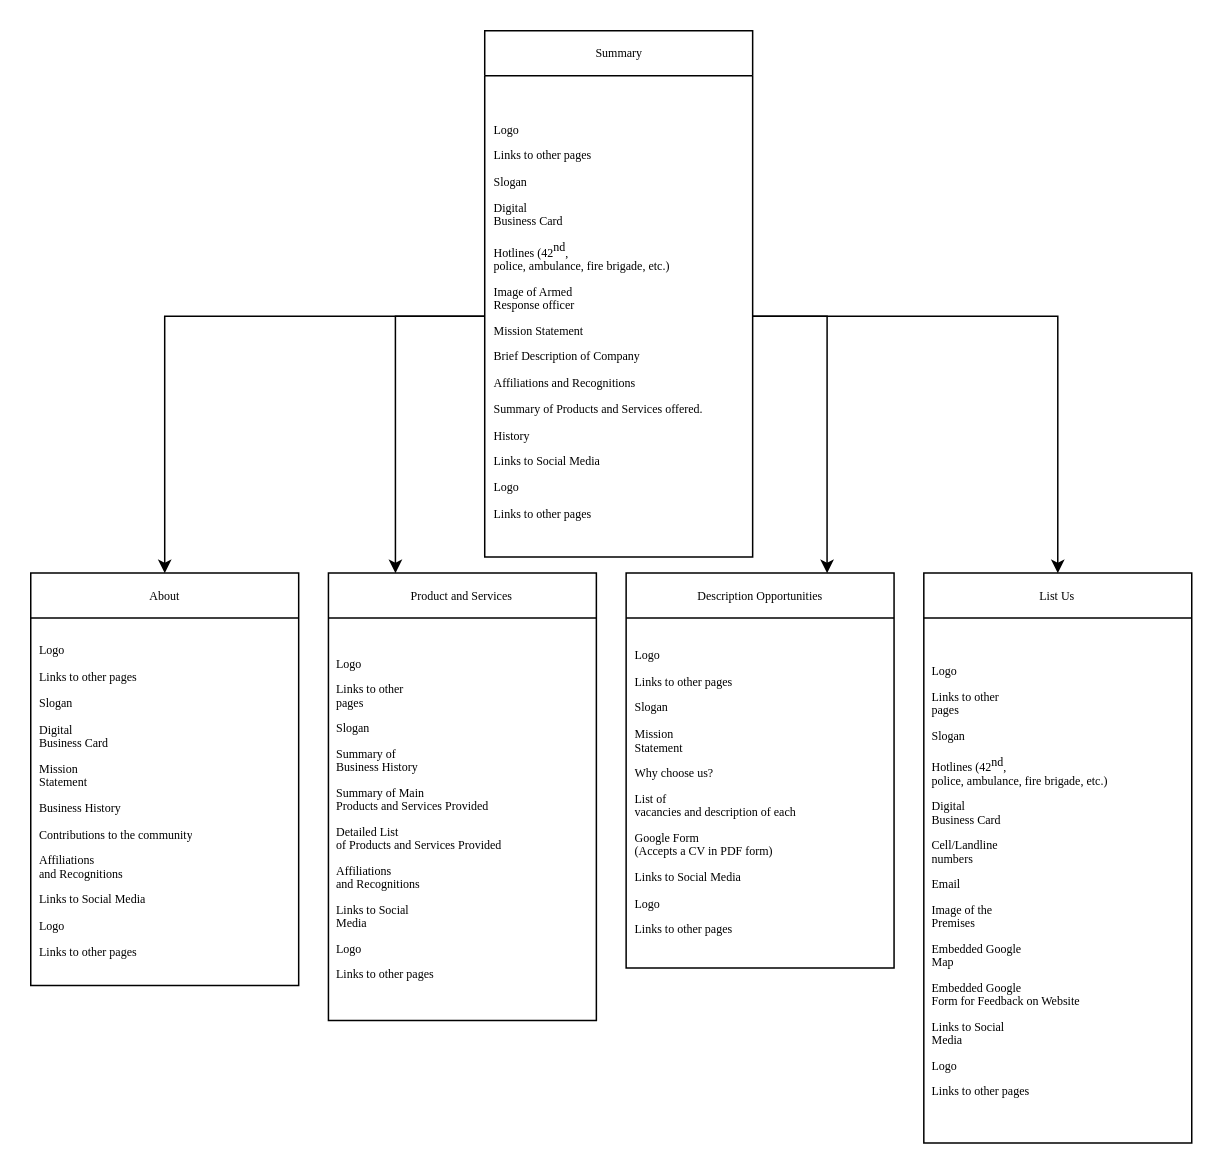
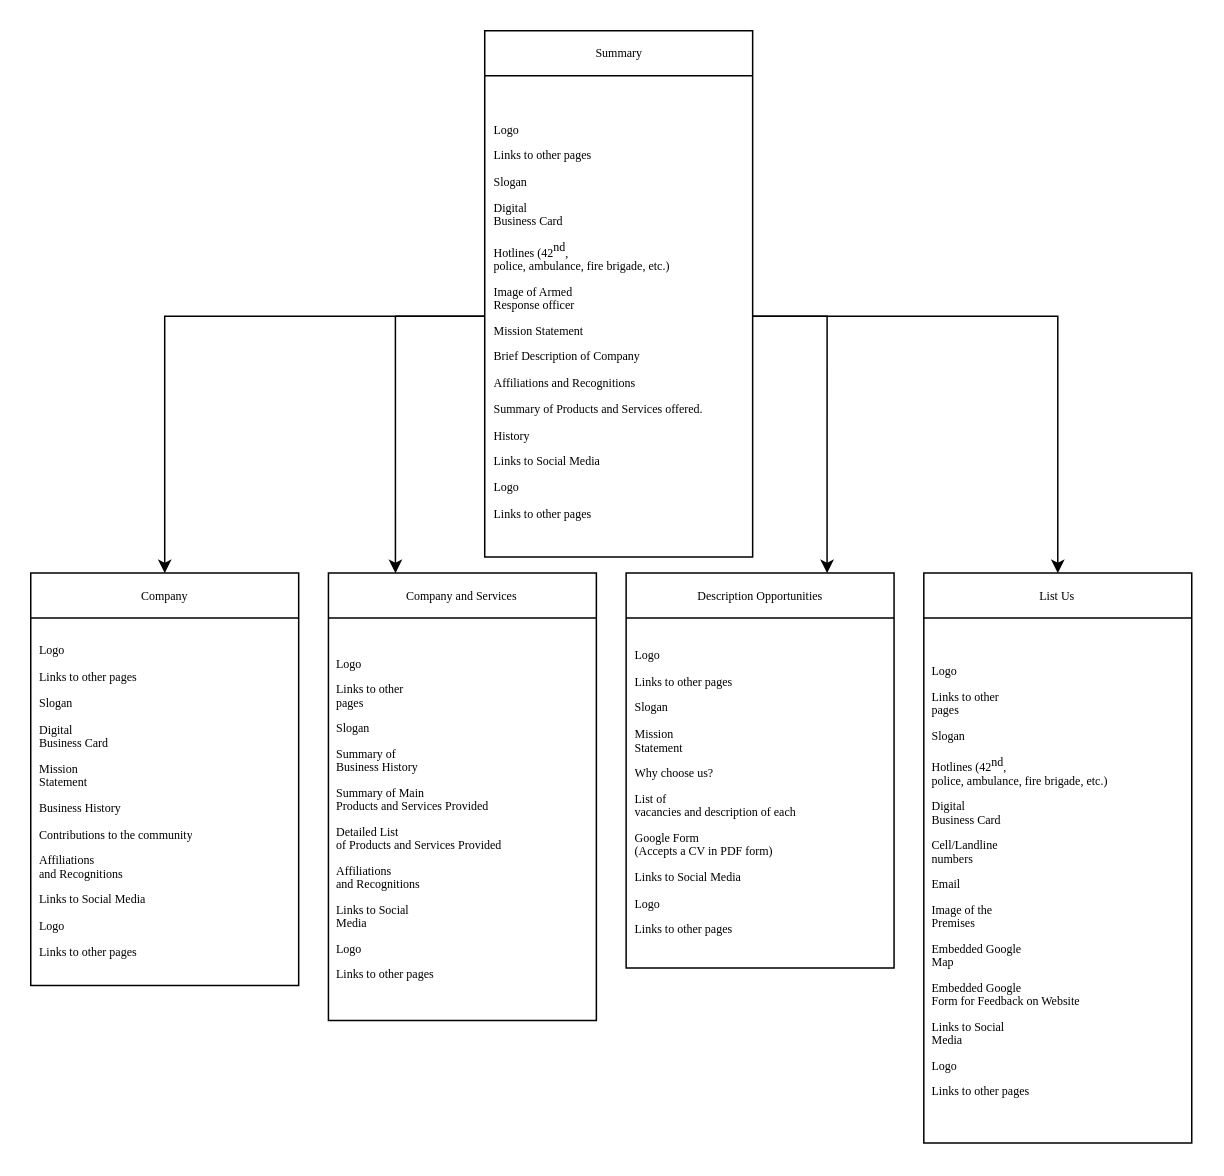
(165, 596) -> (165, 596)
(462, 596) -> (462, 596)
